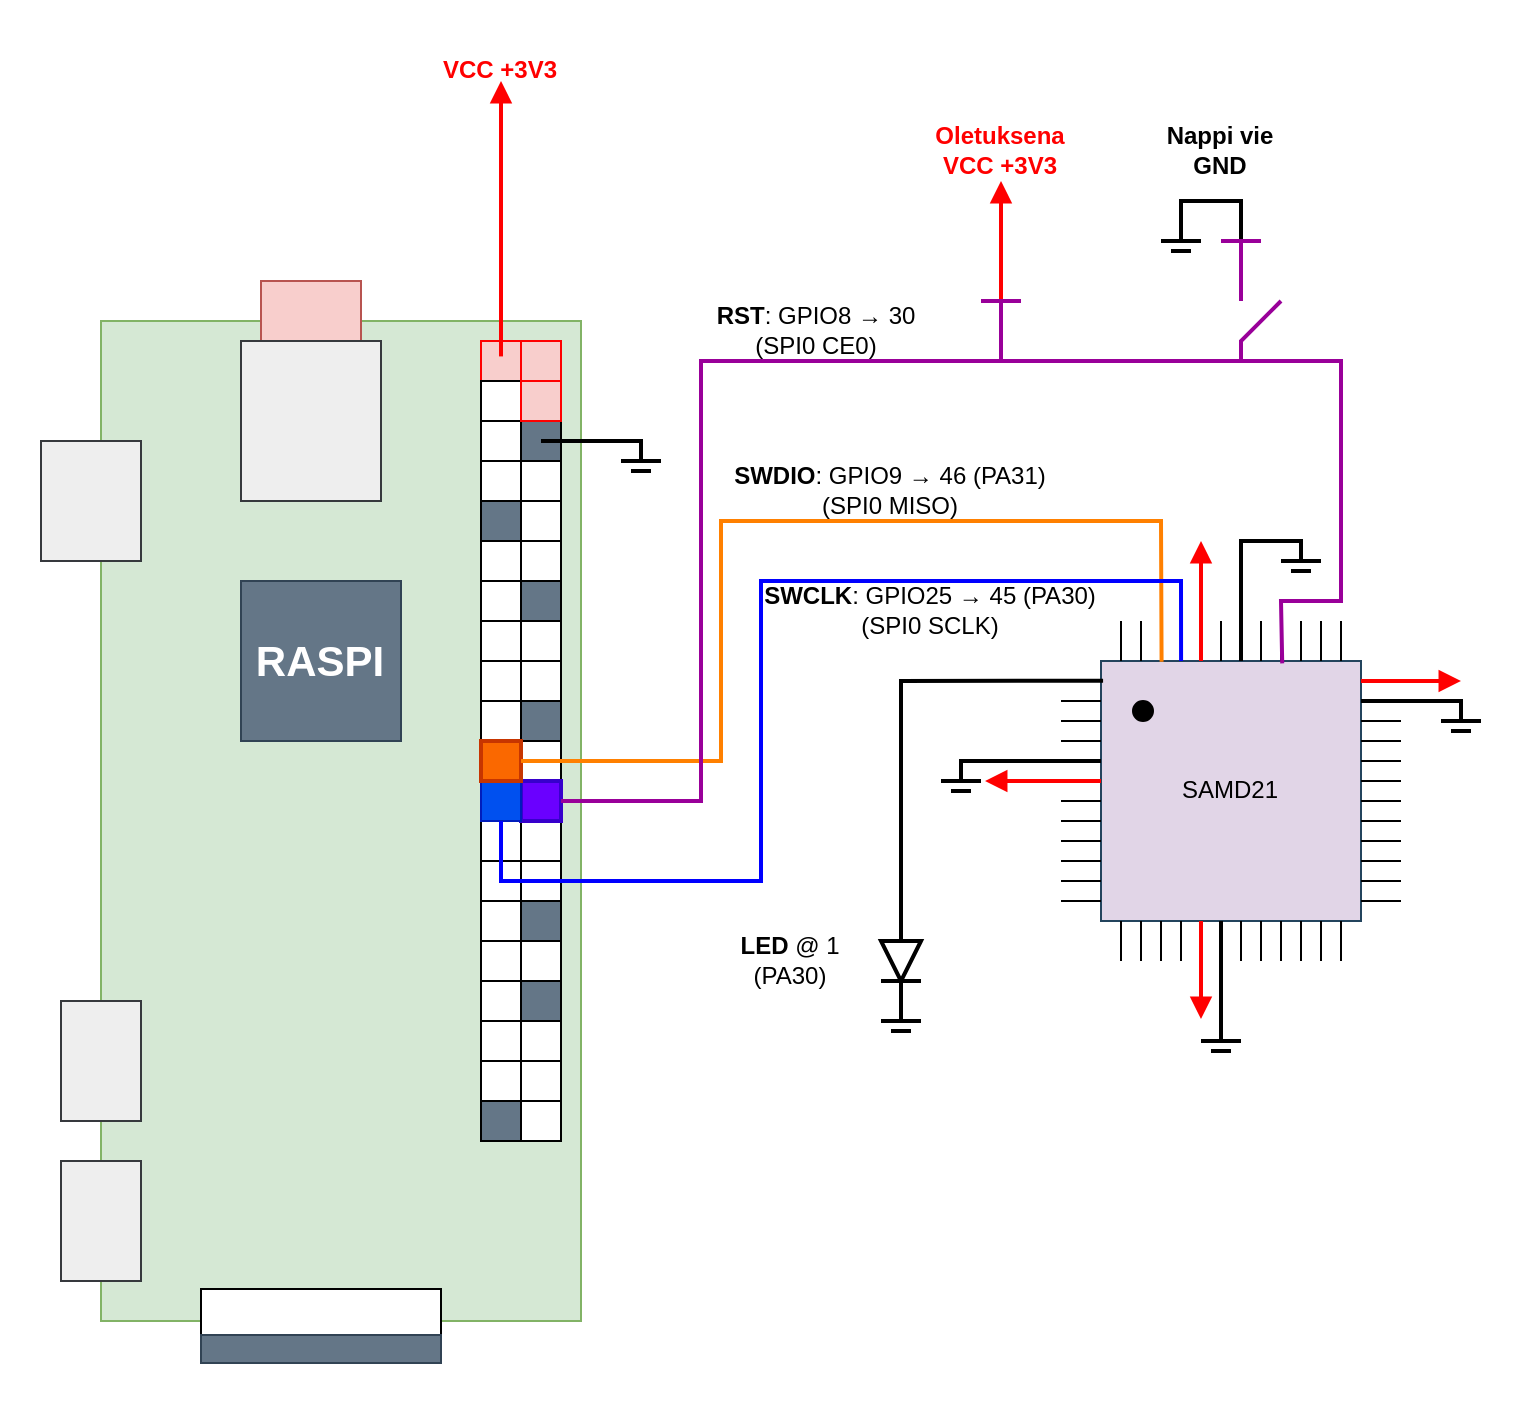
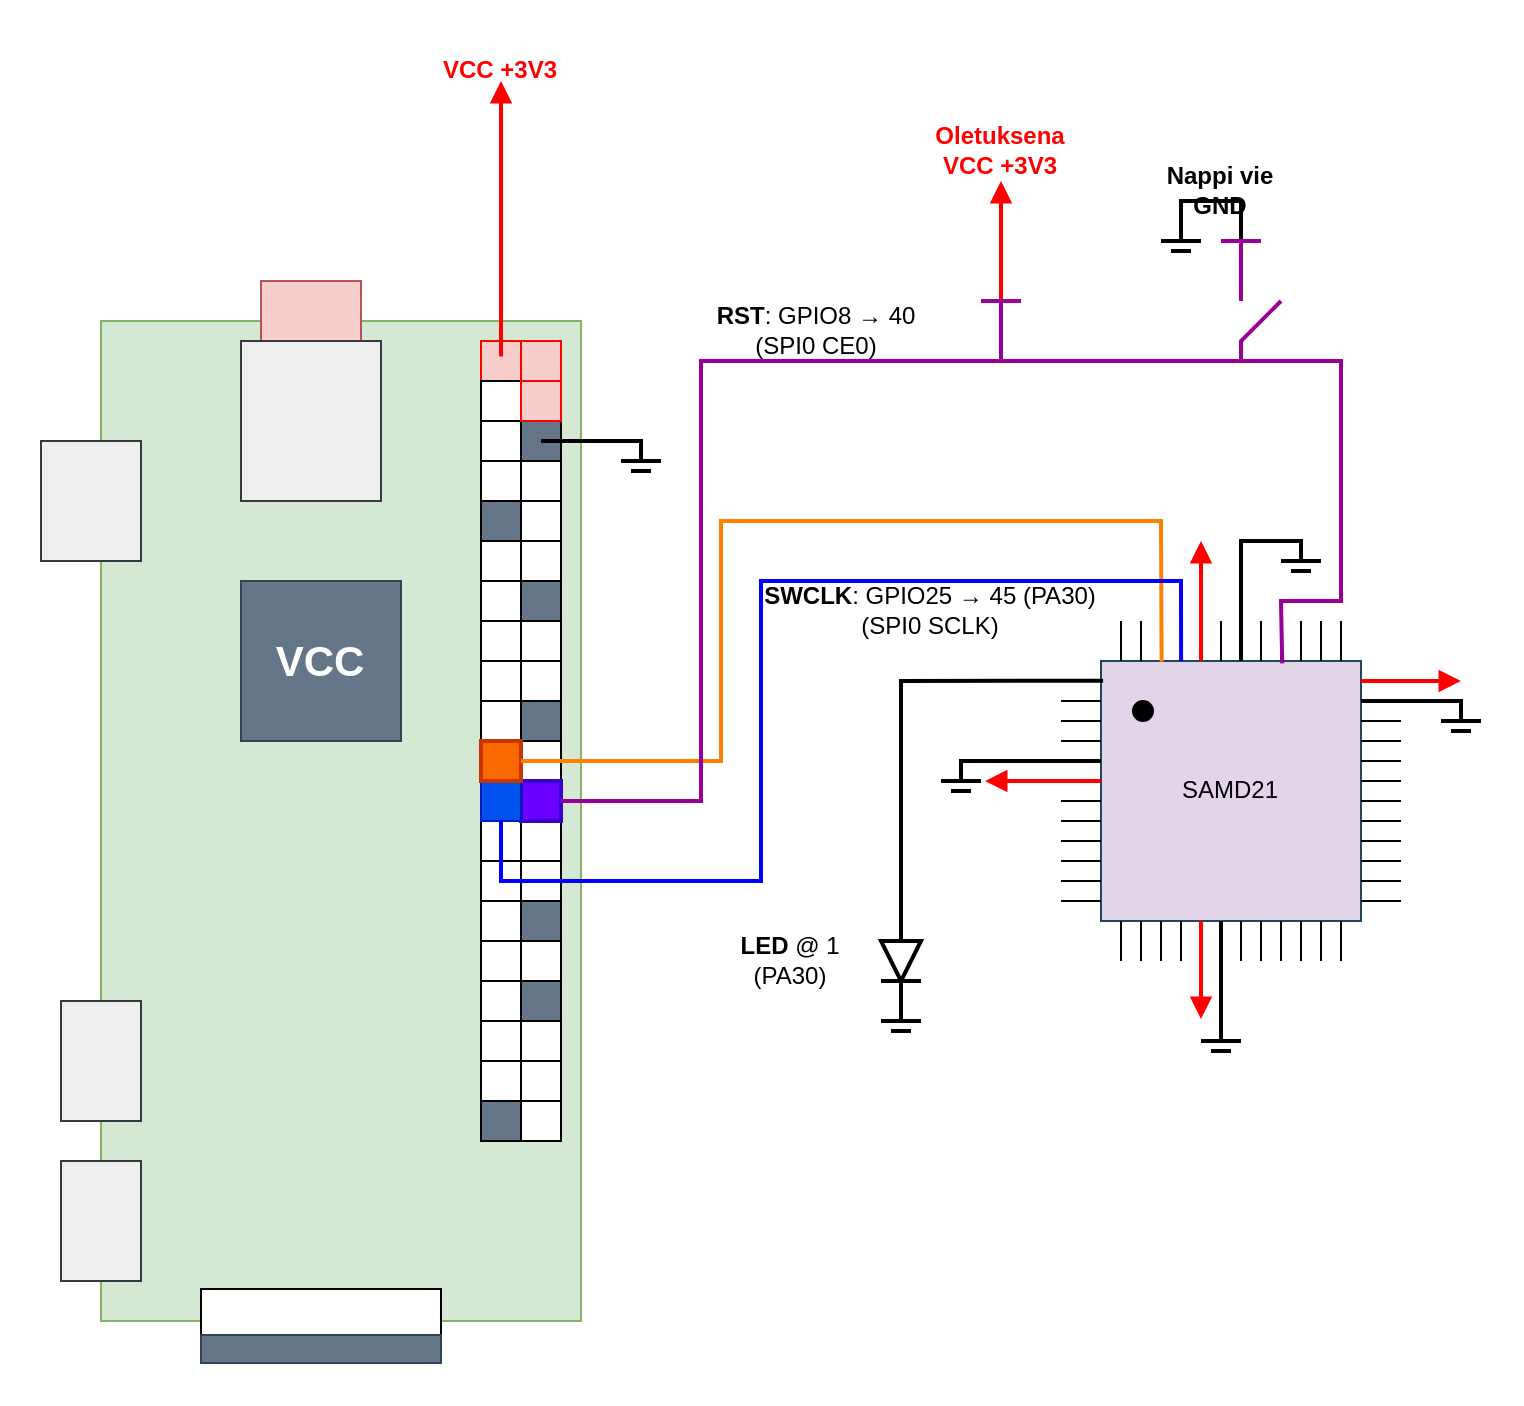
(1221, 151) -> (1221, 191)
(817, 331) -> (817, 331)
(891, 491) -> none
(321, 661) -> (321, 661)
